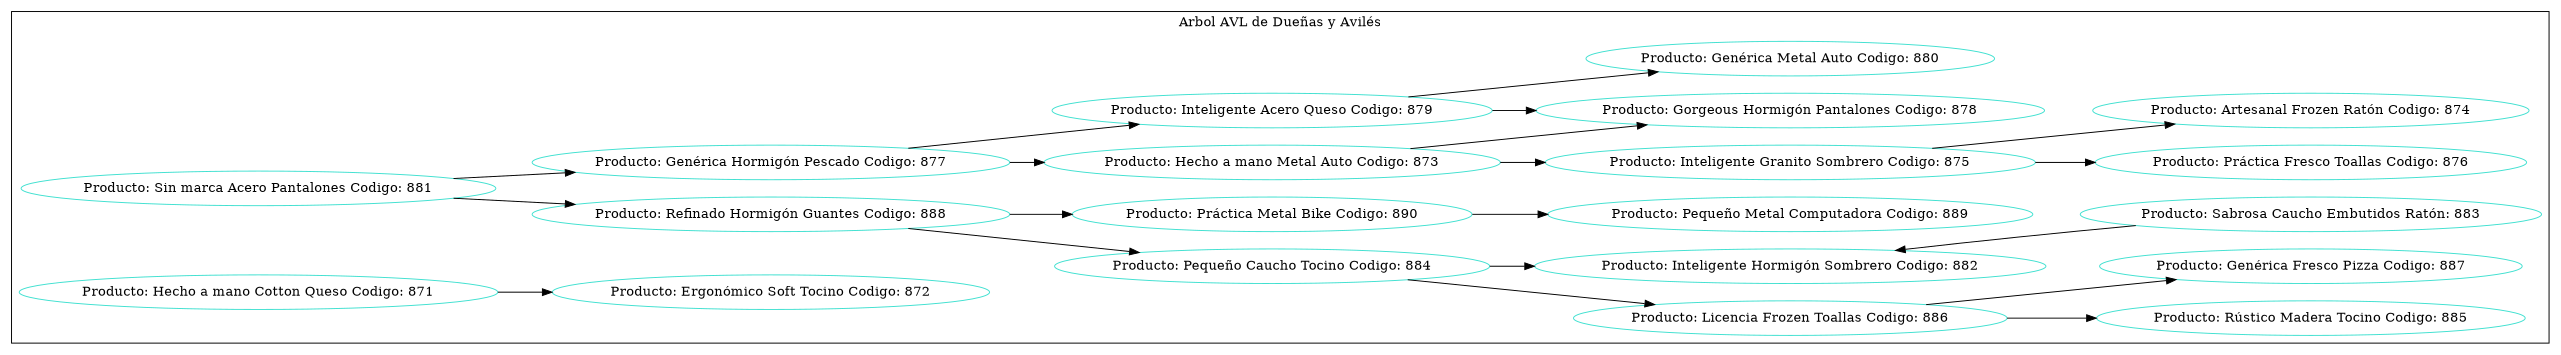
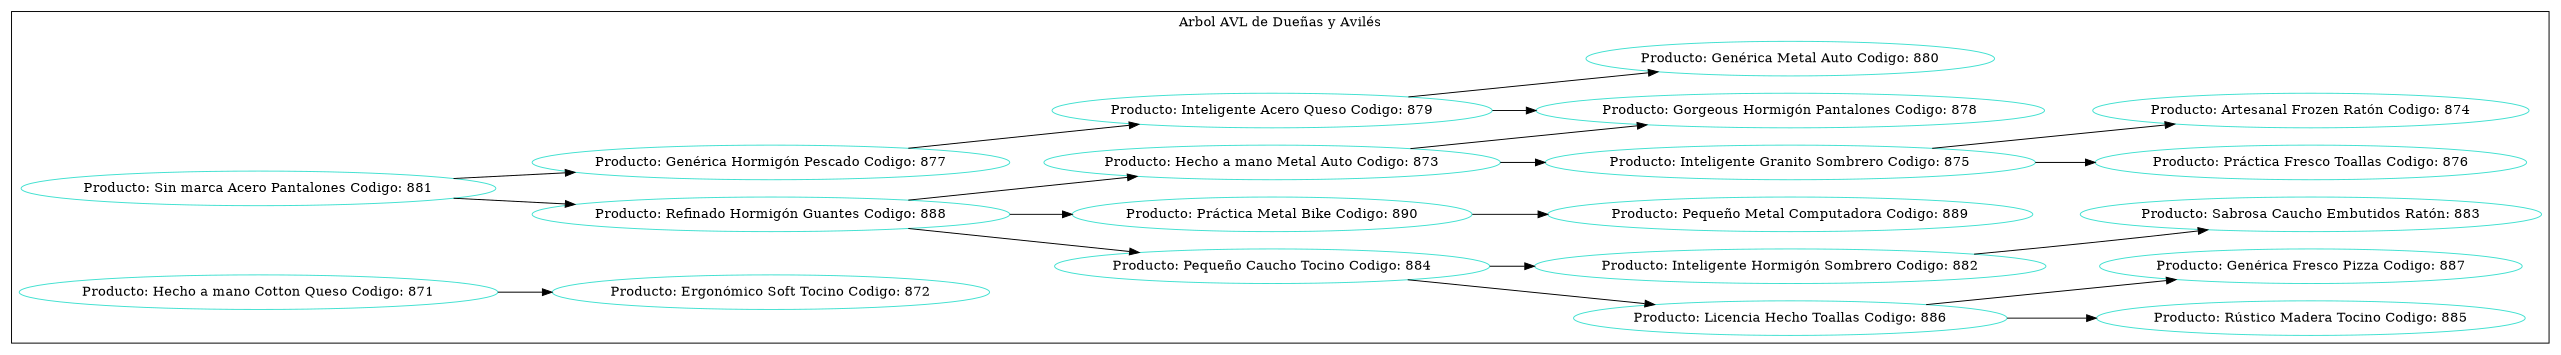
(1022, 162) -> (1018, 189)
(2021, 237) -> (2086, 243)
(1790, 318) -> (1790, 318)
